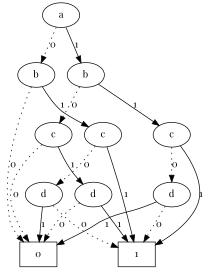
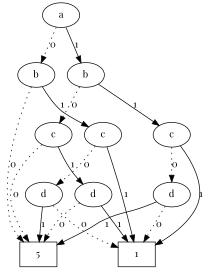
(38, 254) -> (38, 254)
